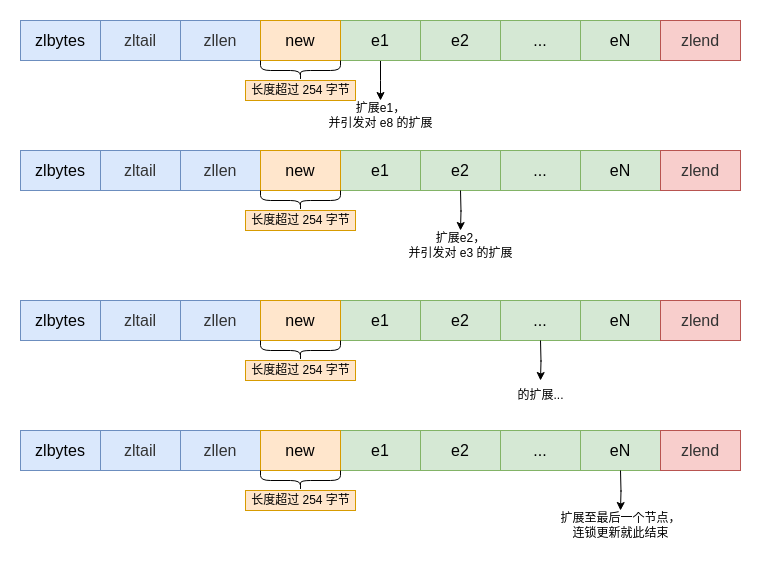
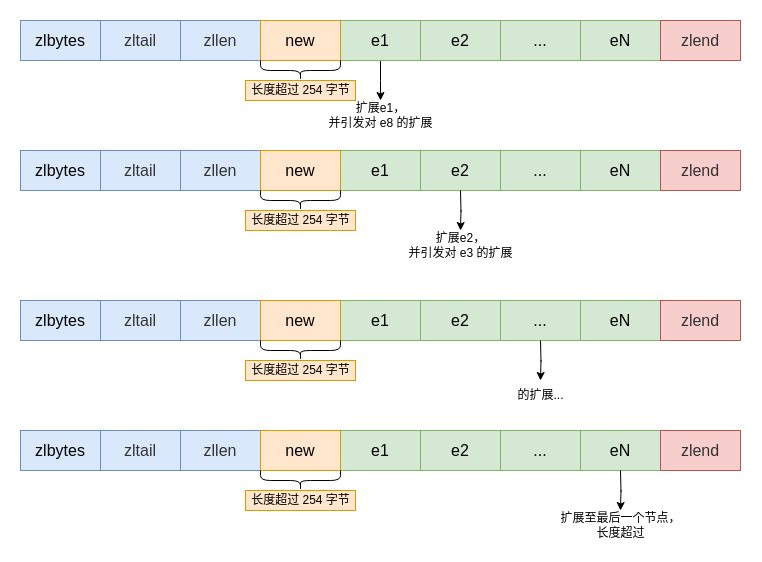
(621, 526) -> (621, 526)
